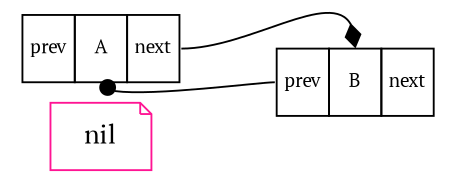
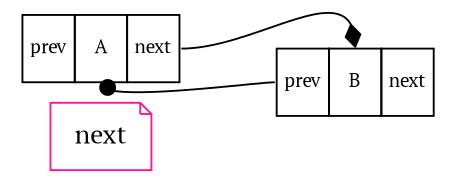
(101, 136) -> (101, 136)
